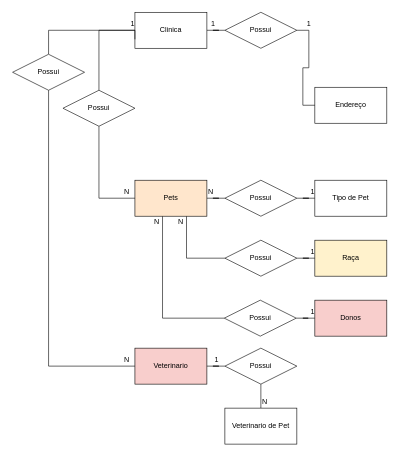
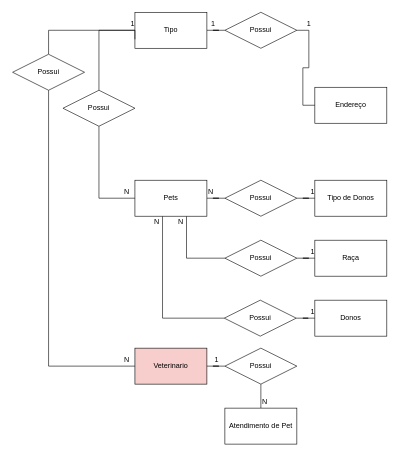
(171, 30) -> (171, 30)
(171, 198) -> (171, 198)
(351, 198) -> (351, 198)
(351, 258) -> (351, 258)
(351, 318) -> (351, 318)
(261, 426) -> (261, 426)
